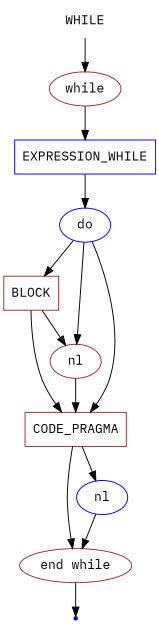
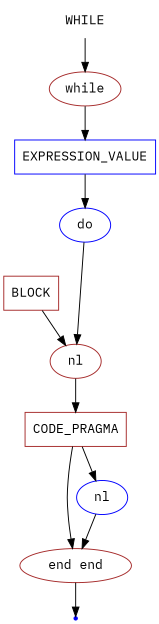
(85, 157) -> (85, 157)
(62, 254) -> none
(114, 323) -> none
(36, 359) -> none
(76, 566) -> (76, 566)
